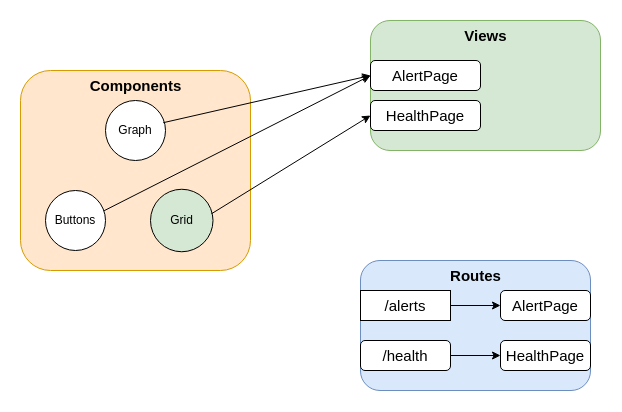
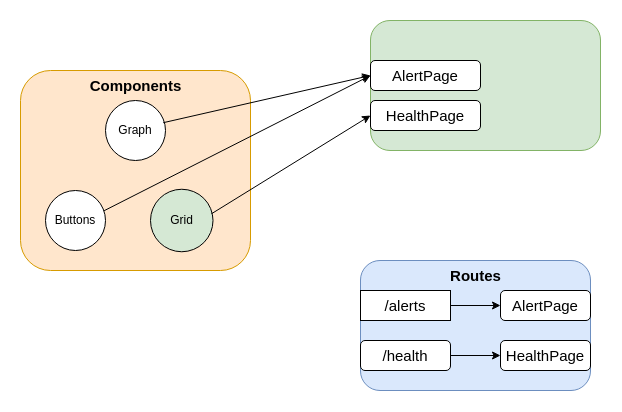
(486, 36) -> none
